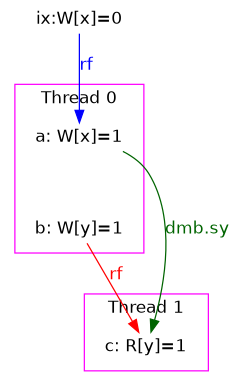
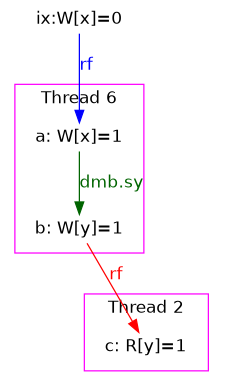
(79, 99) -> (79, 99)
(165, 229) -> (79, 177)
(146, 308) -> (146, 308)
